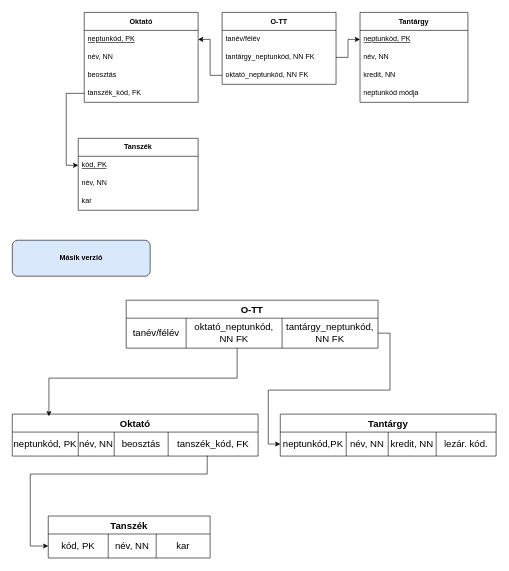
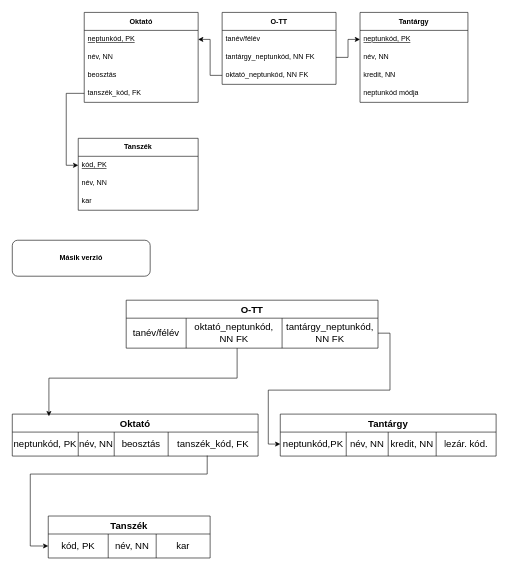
(81, 258) -> (81, 258)
